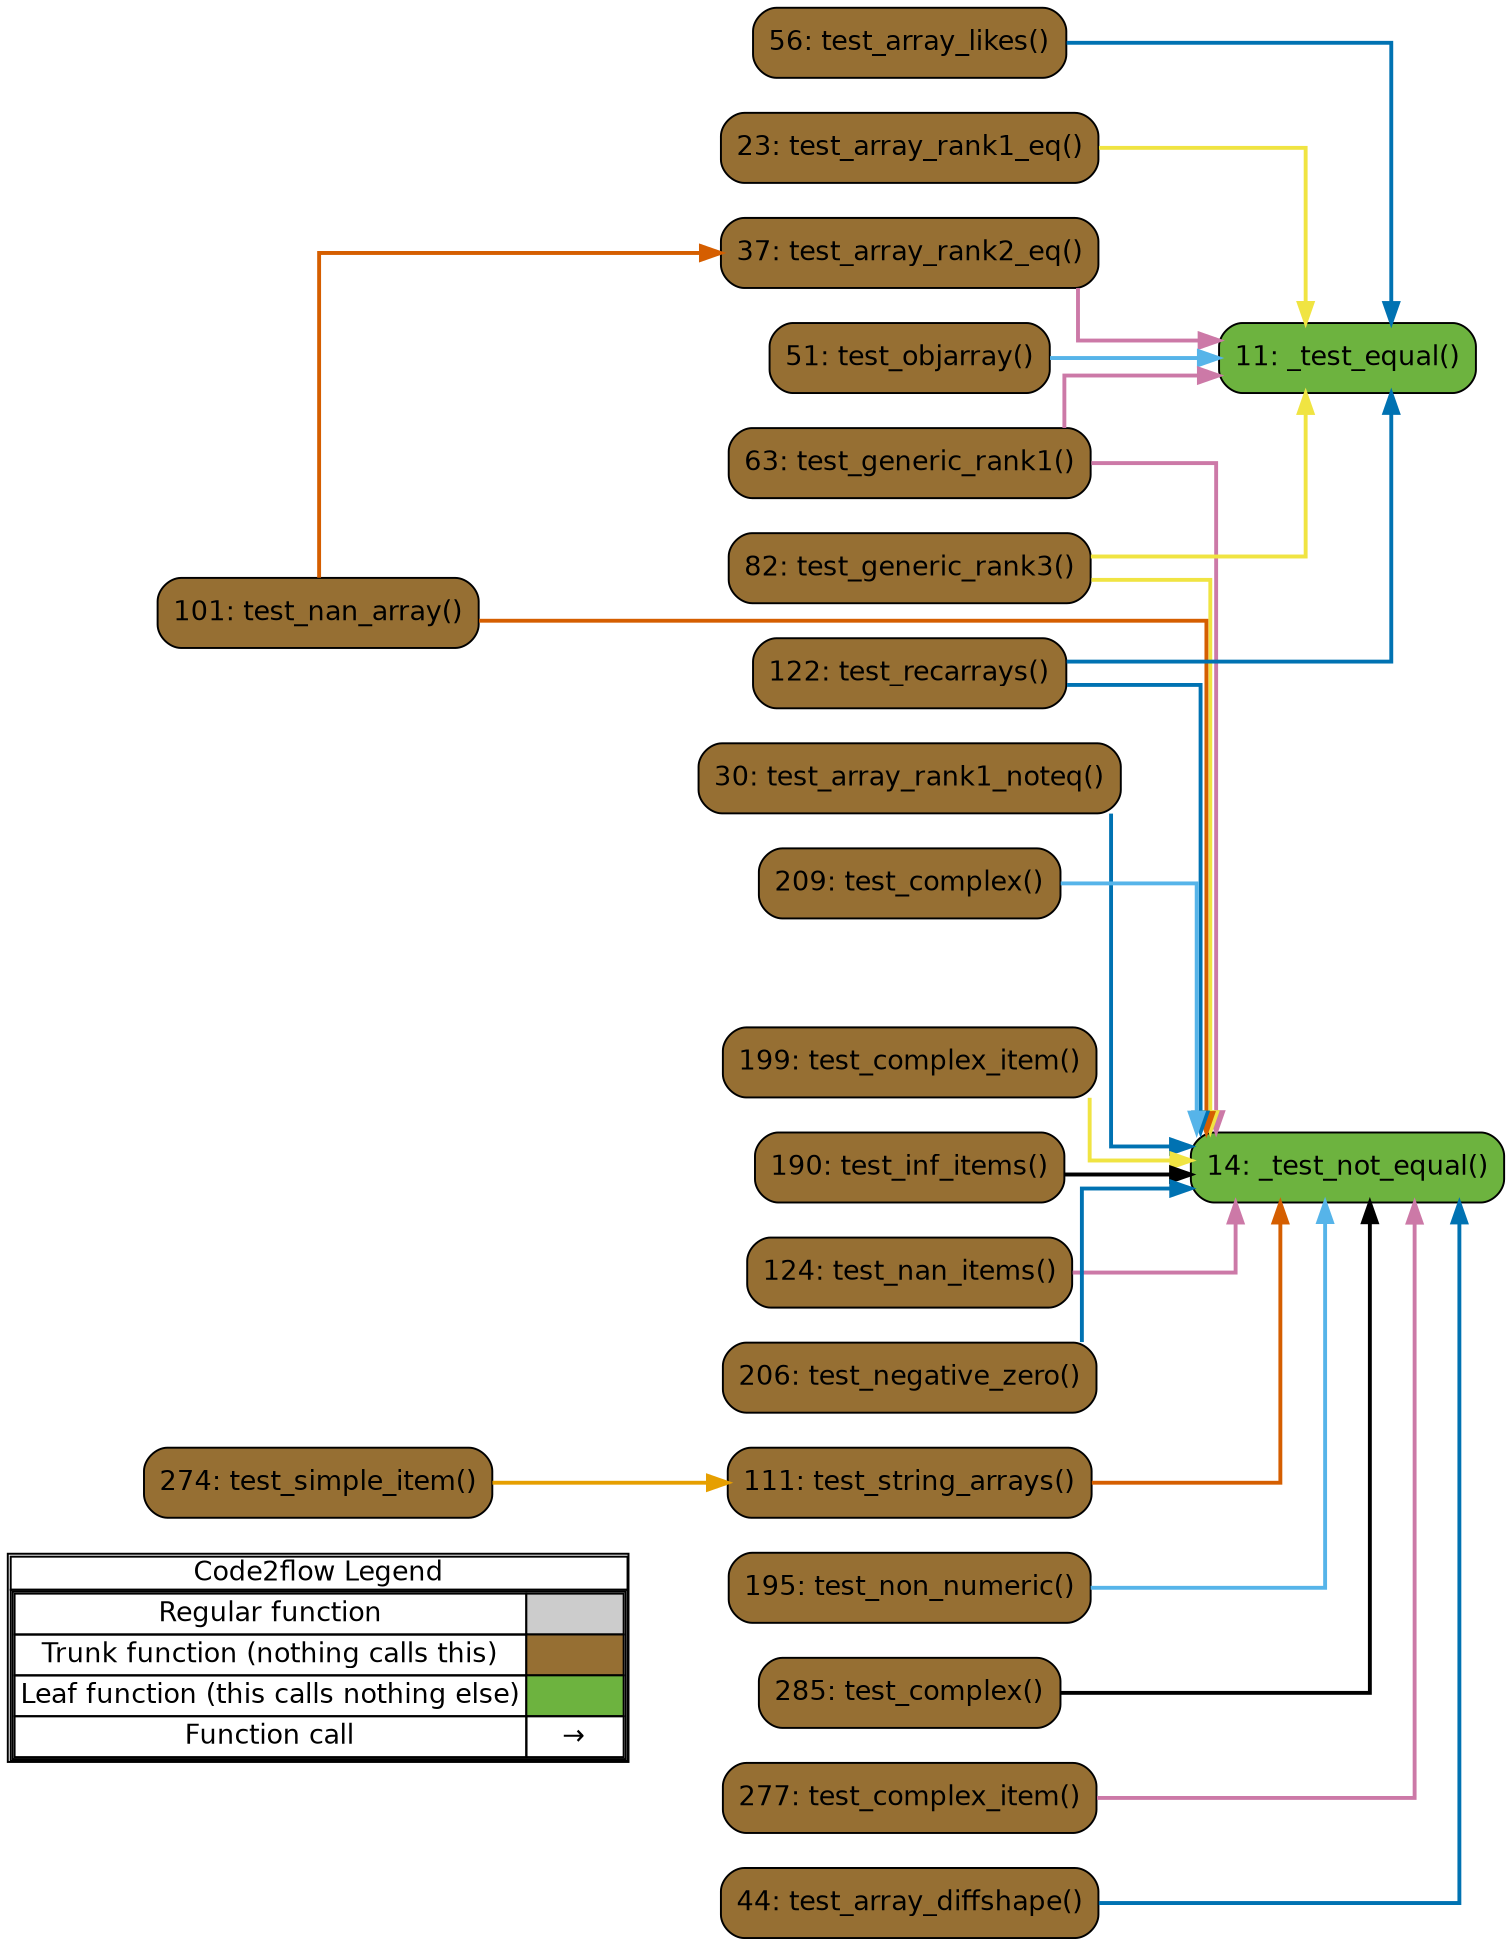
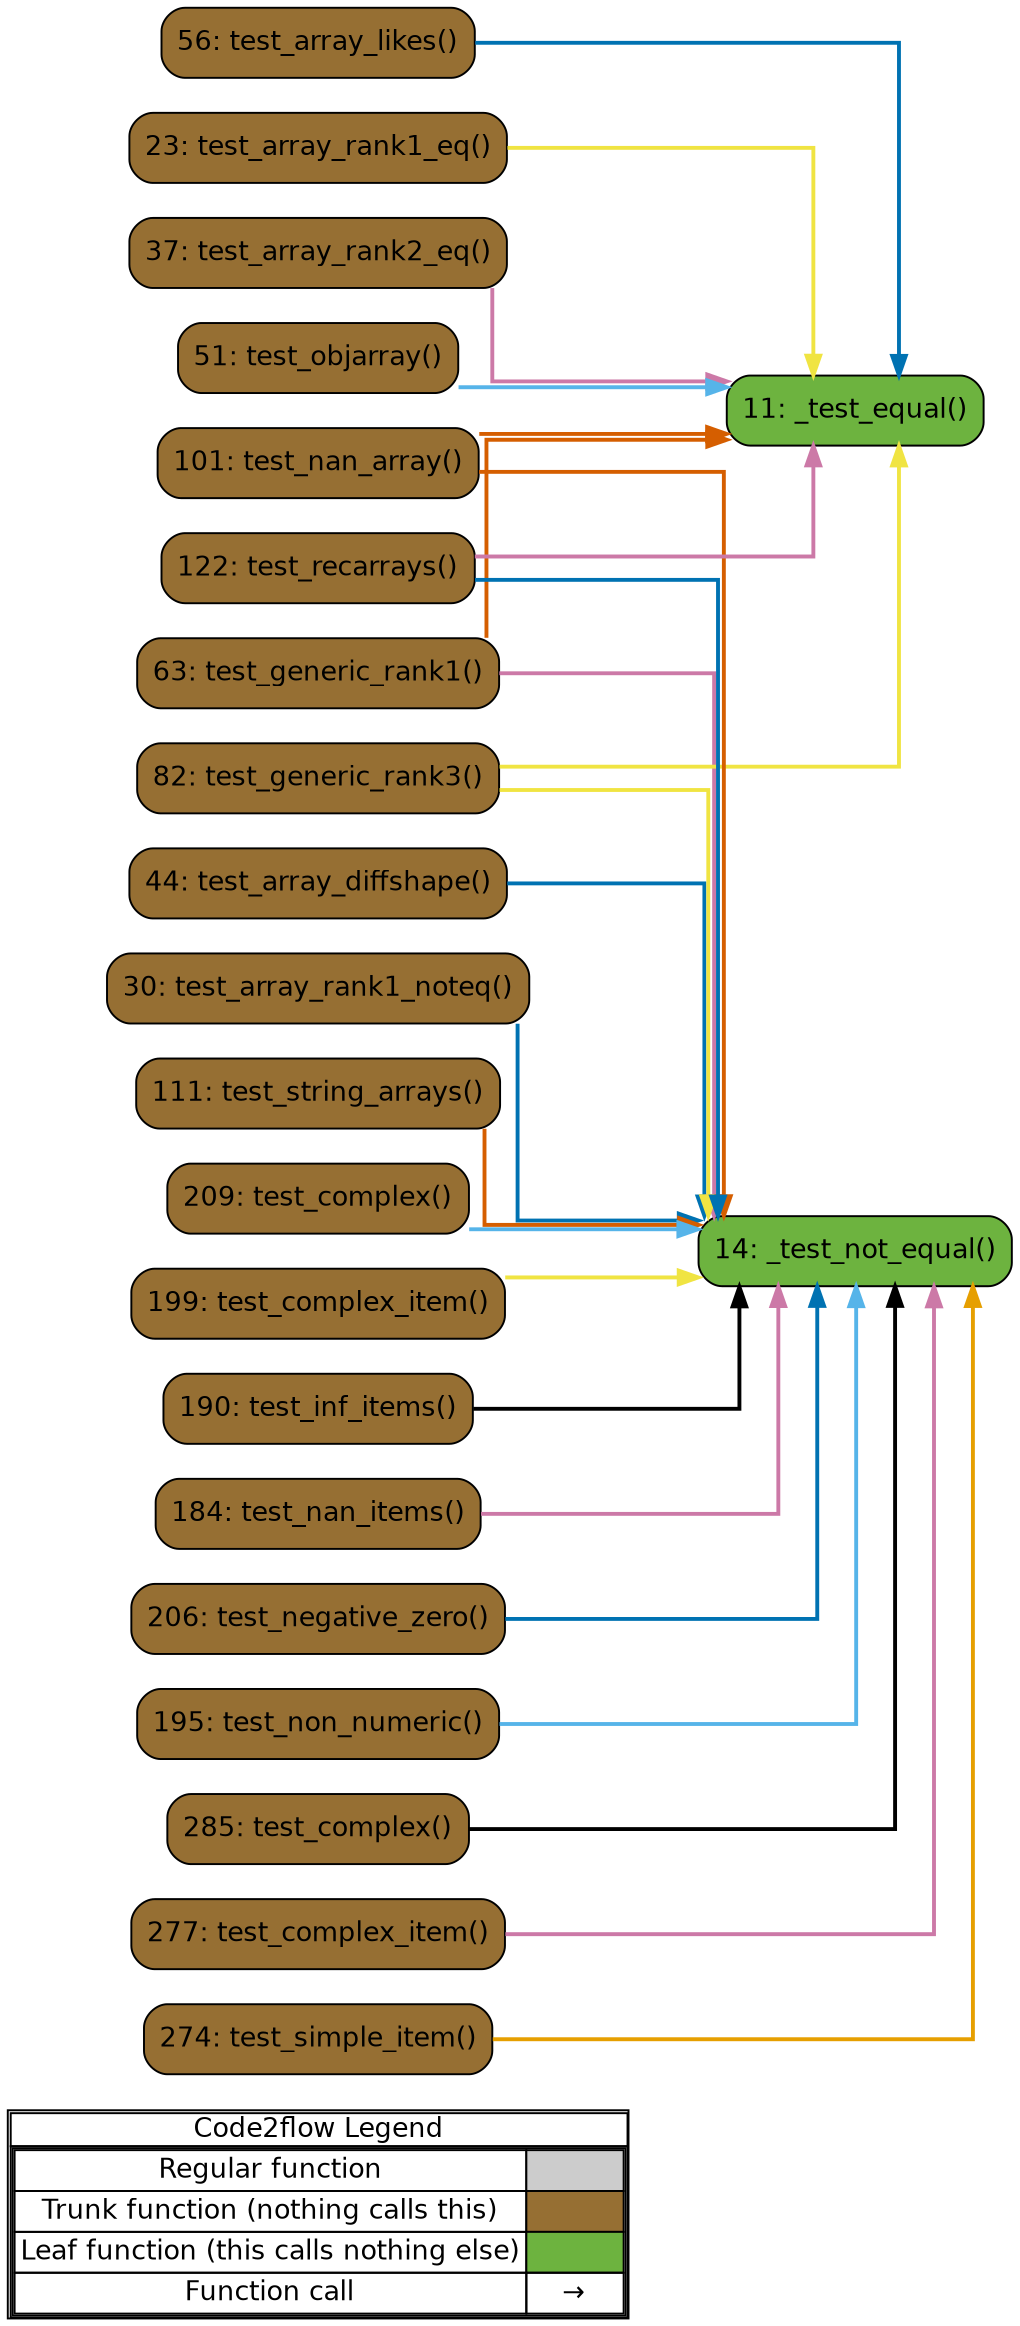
(348, 253) -> (593, 434)
(1105, 376) -> (486, 449)
(1353, 662) -> (690, 557)
(910, 1273) -> (318, 1514)
(600, 1483) -> (973, 1913)
